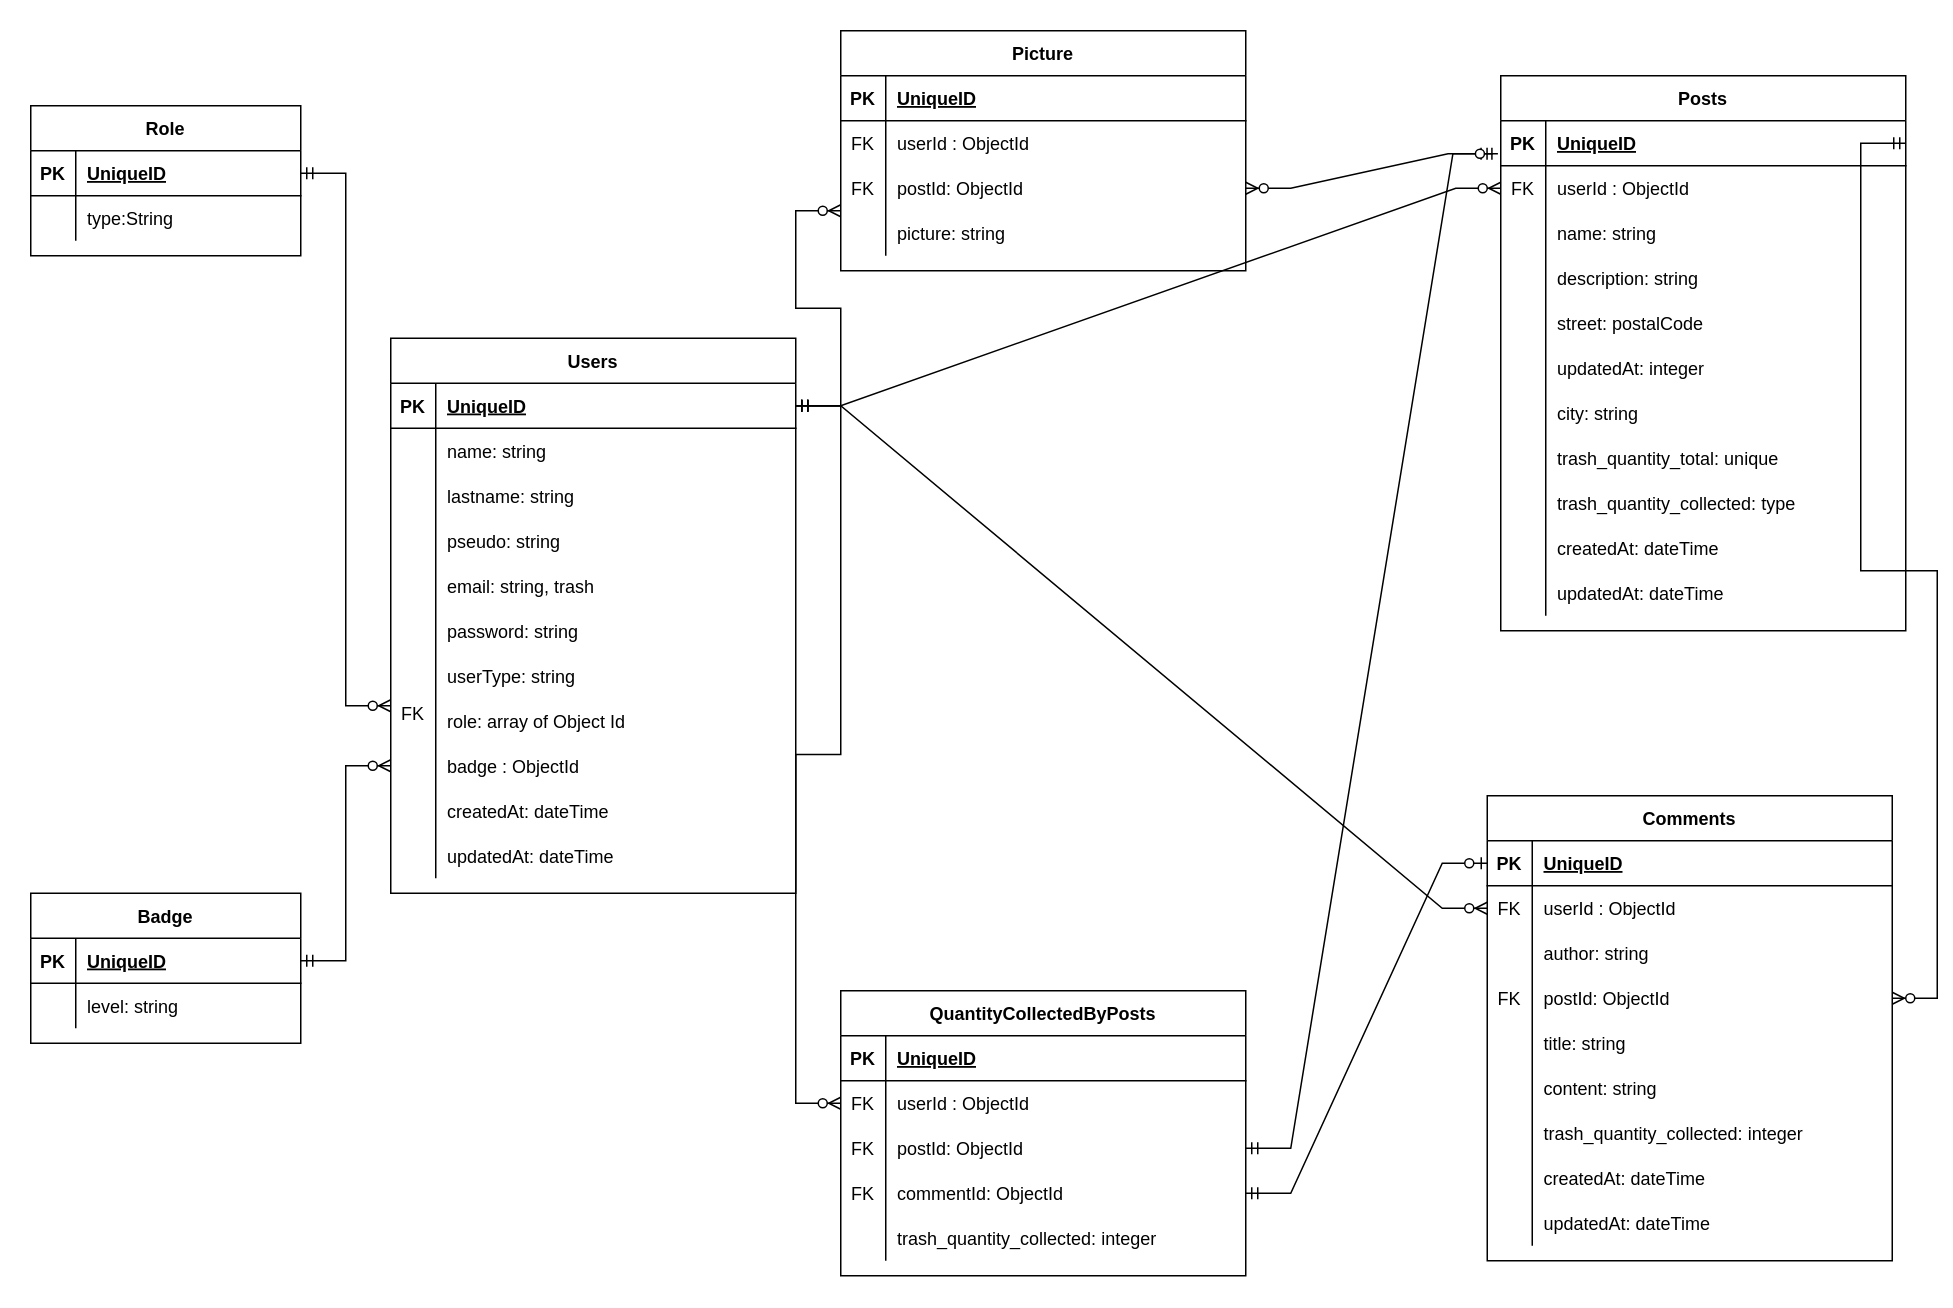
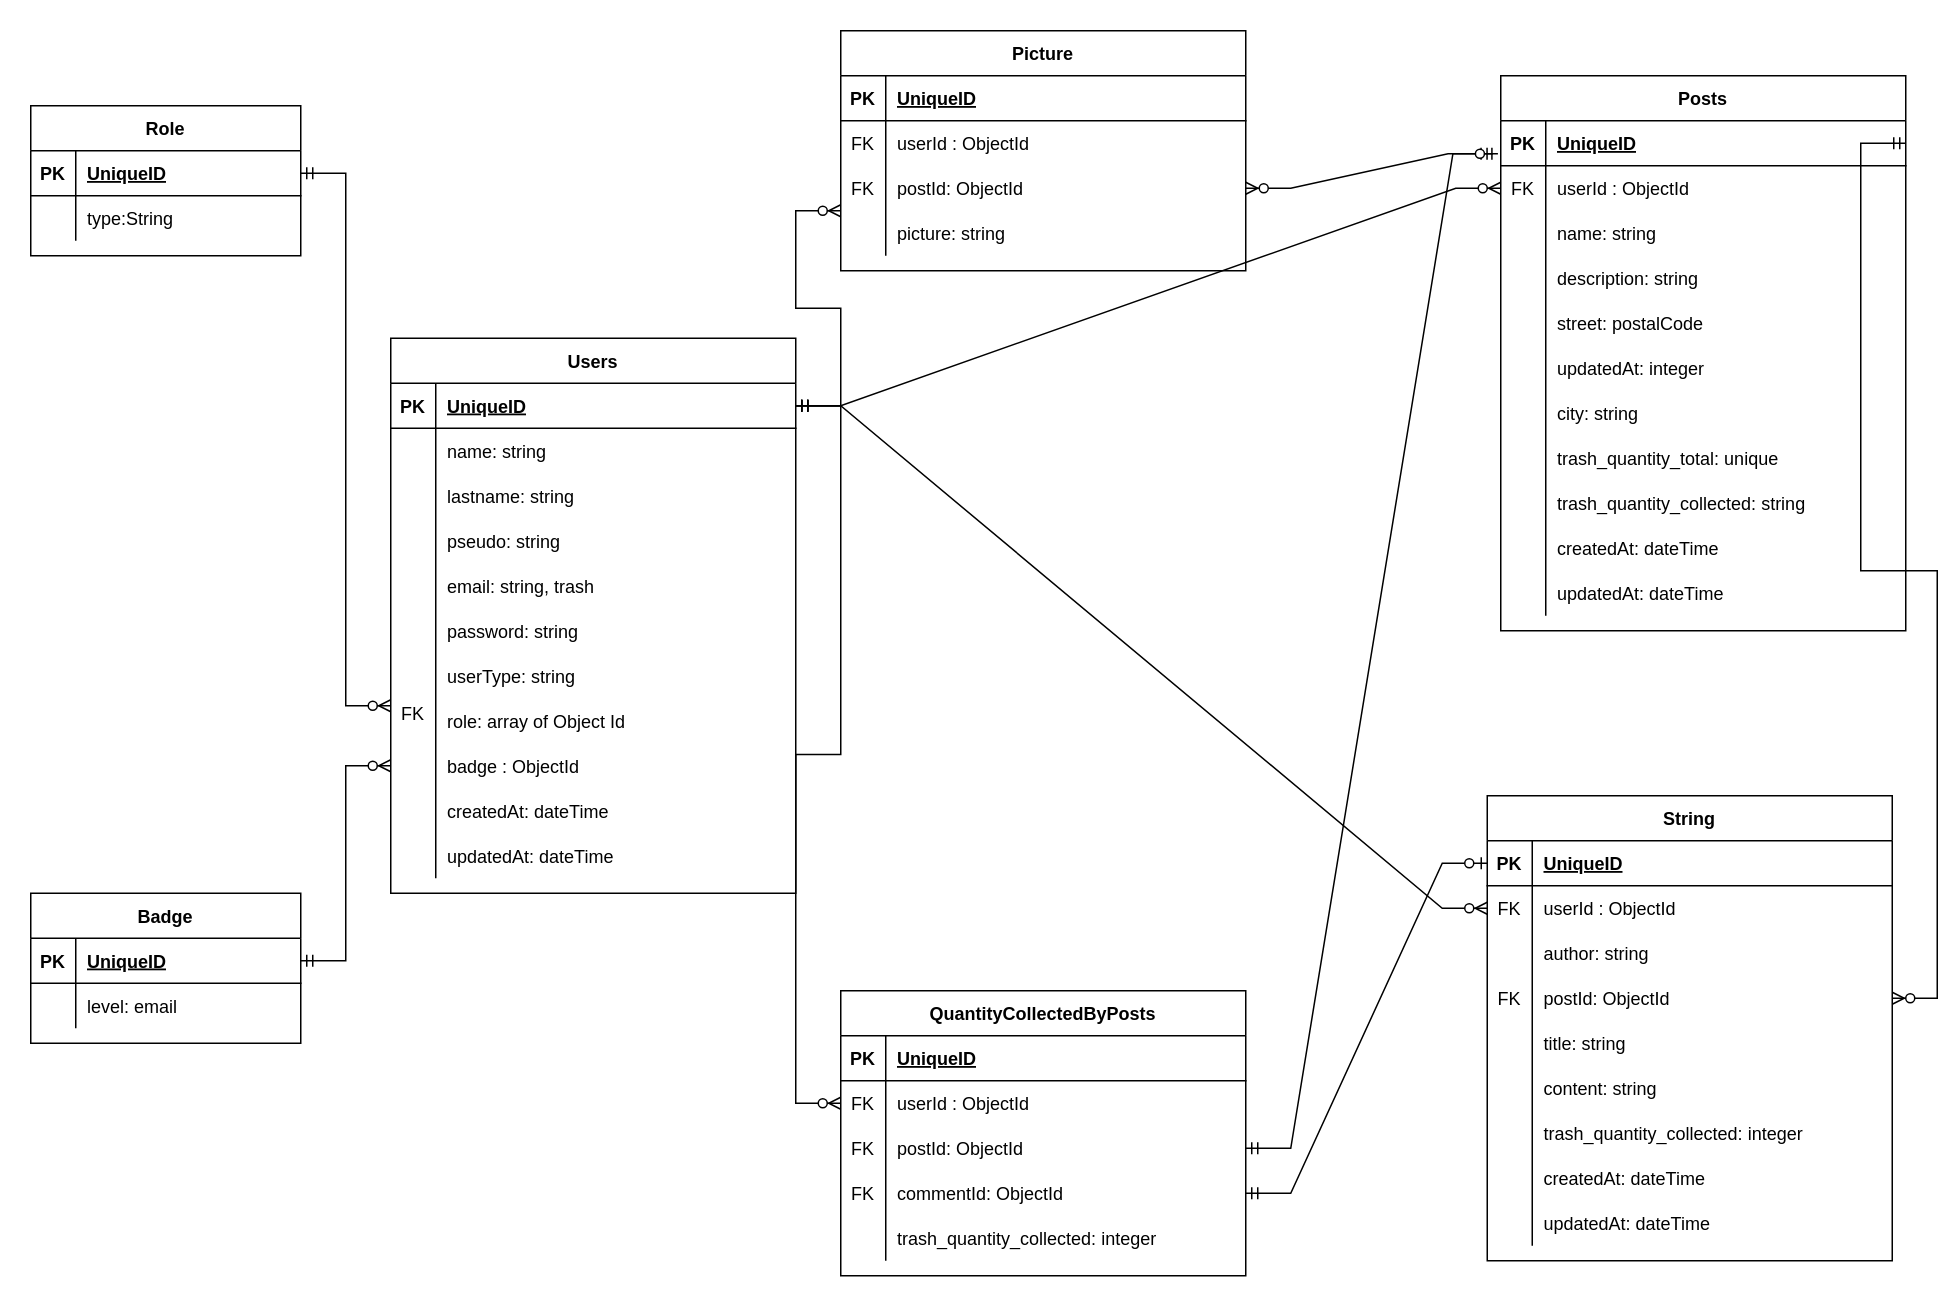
(1697, 504) -> (1704, 504)
(1689, 819) -> (1689, 819)
(141, 1007) -> (133, 1007)
